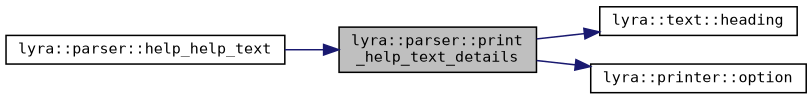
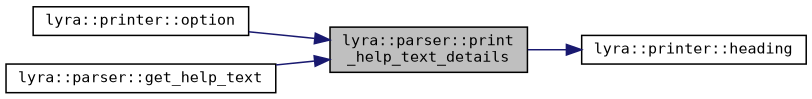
(698, 21) -> (694, 50)
(145, 50) -> (141, 78)
(556, 63) -> (282, 35)
